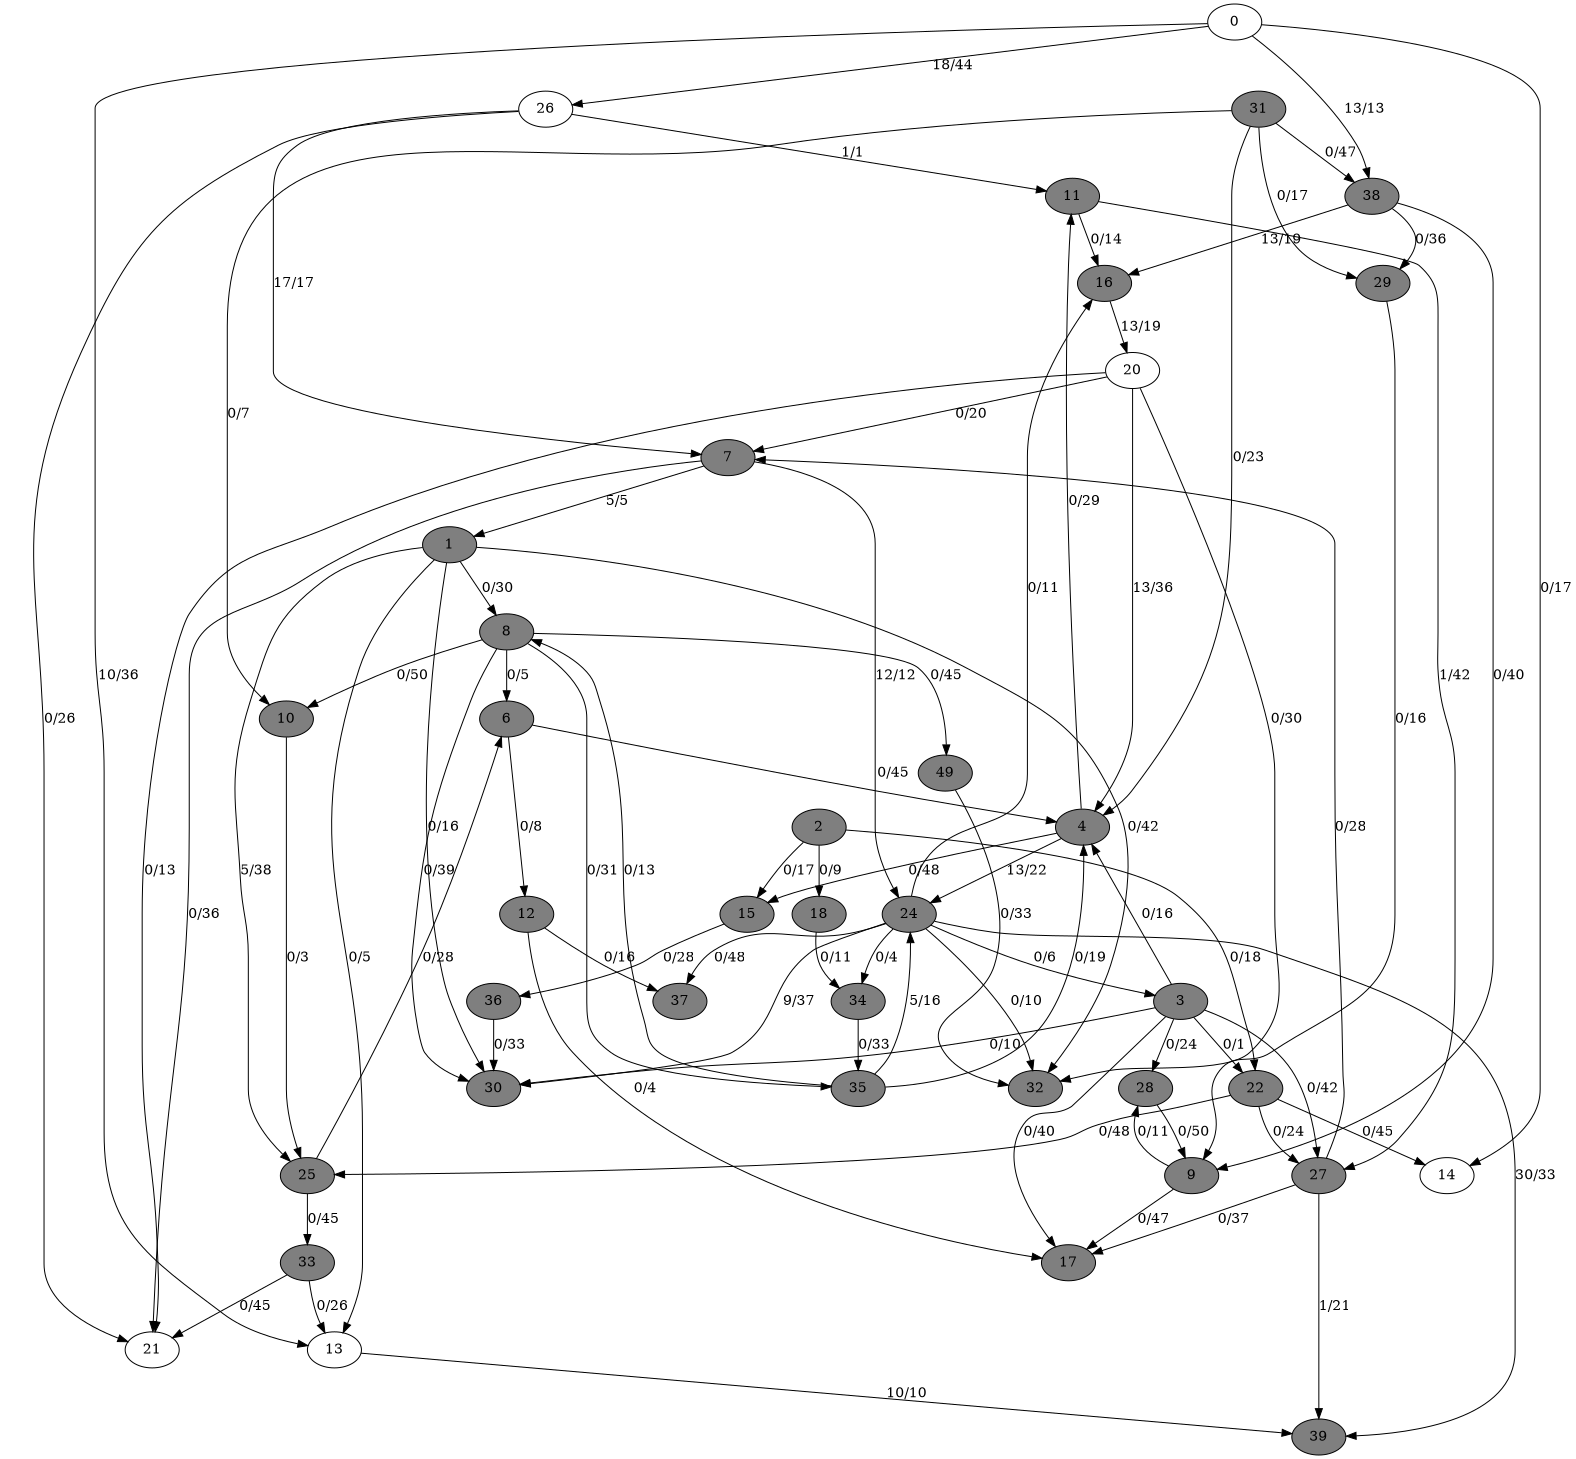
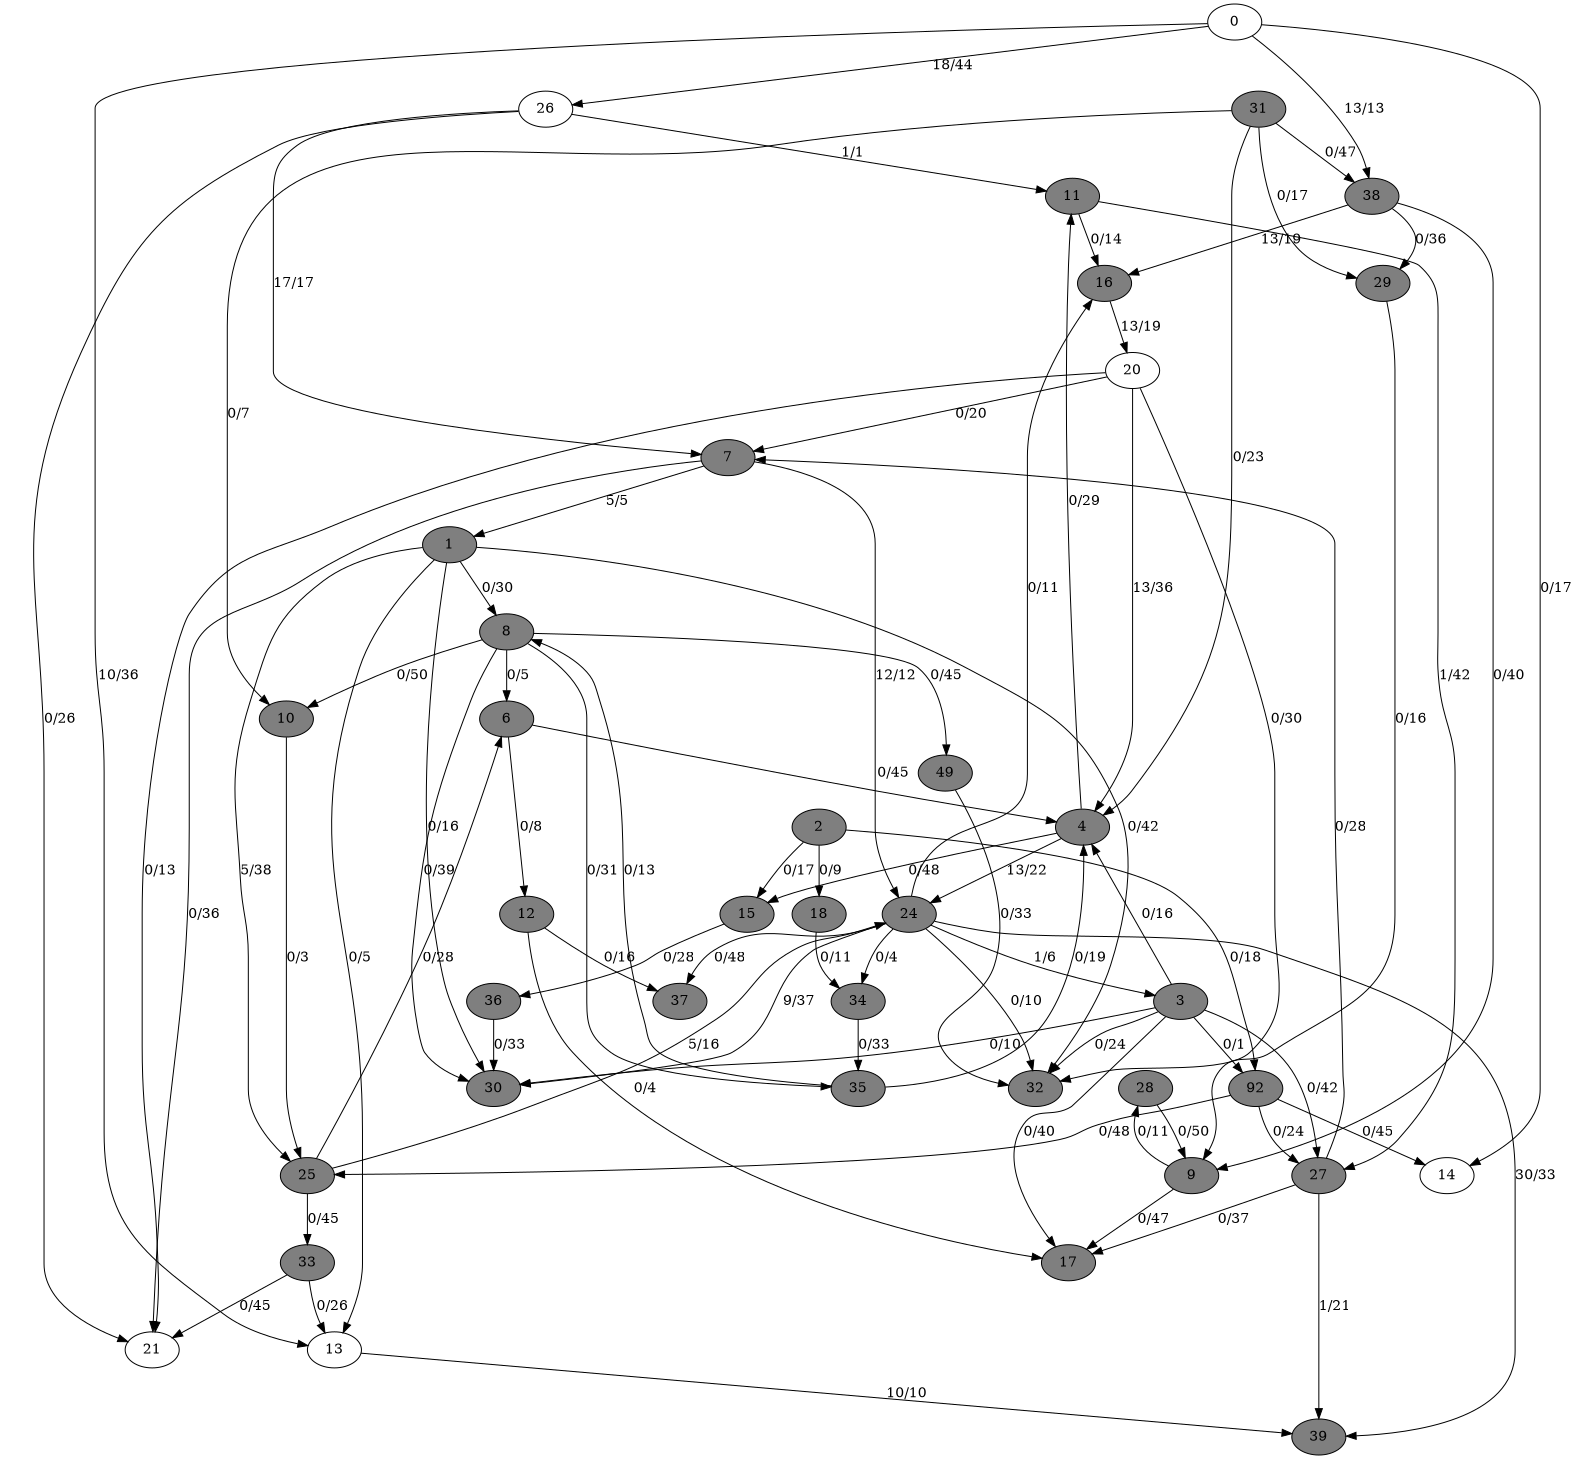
(1045, 958) -> (1045, 958)
(904, 1012) -> (590, 1084)
(1165, 1040) -> (1104, 1032)
(1256, 1089) -> (1256, 1089)
